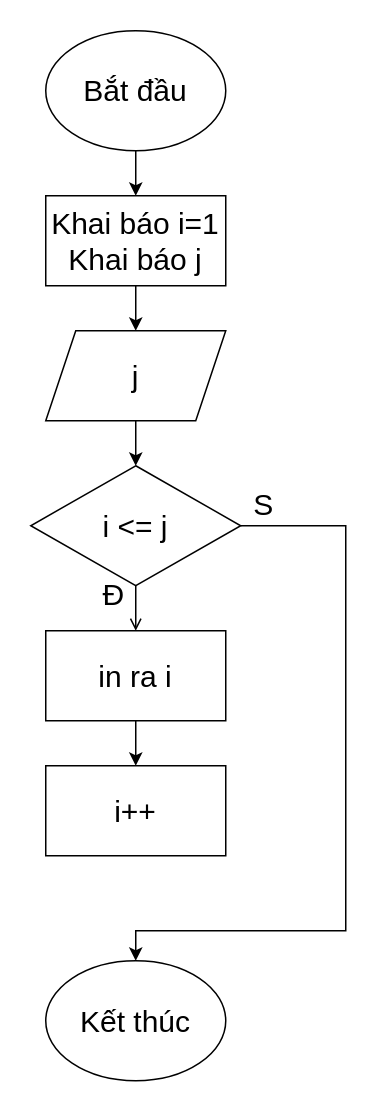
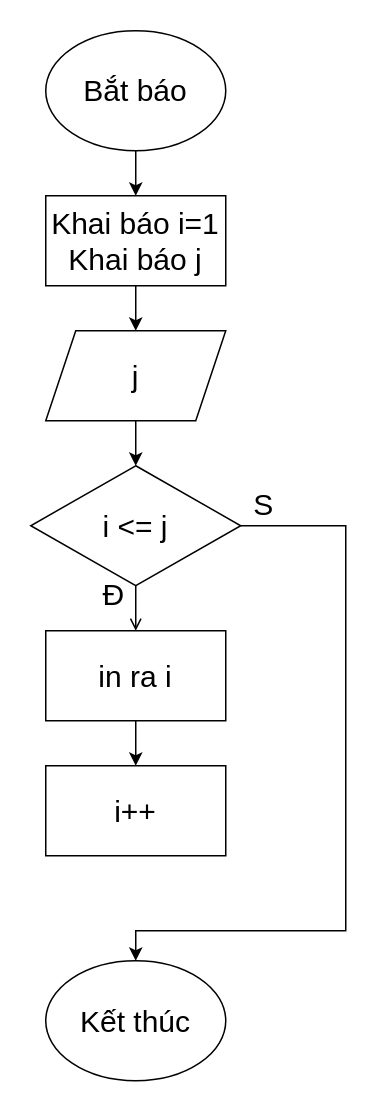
(136, 91) -> (136, 91)
